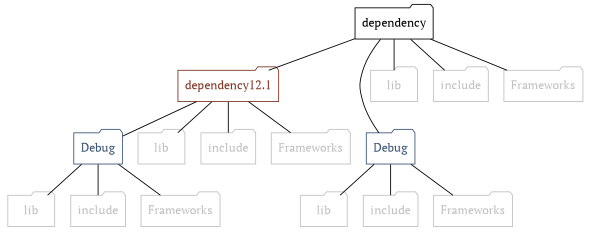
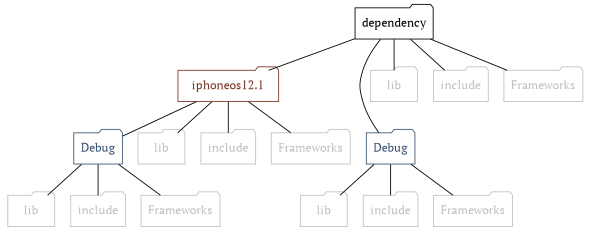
(228, 86) -> (228, 86)
